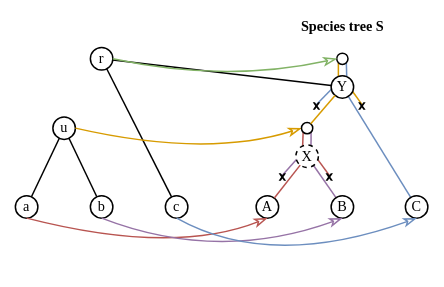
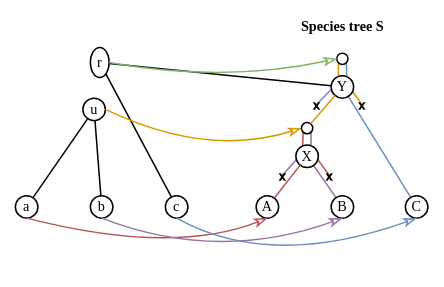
(102, 59) -> (100, 62)
(64, 128) -> (94, 109)
(307, 156) -> (307, 156)
